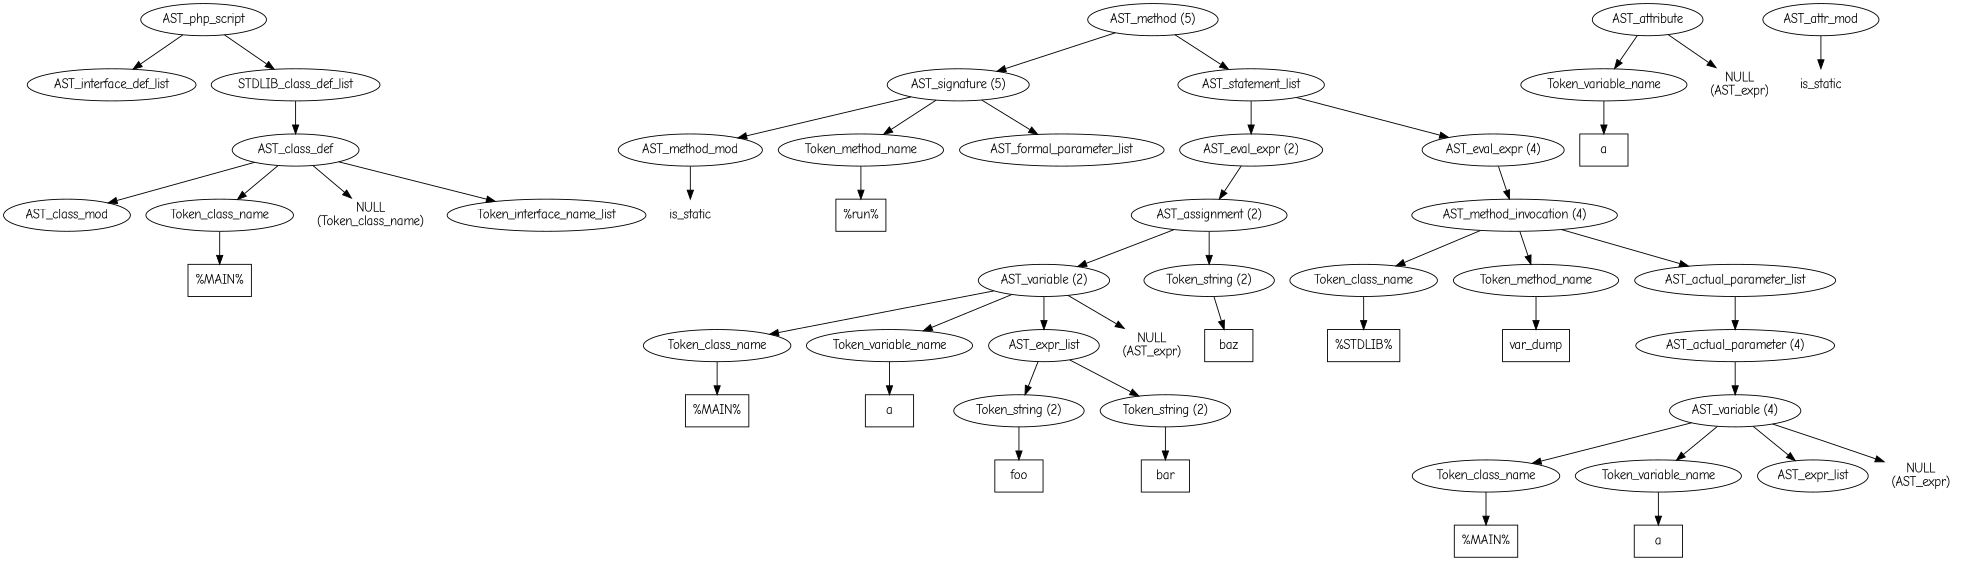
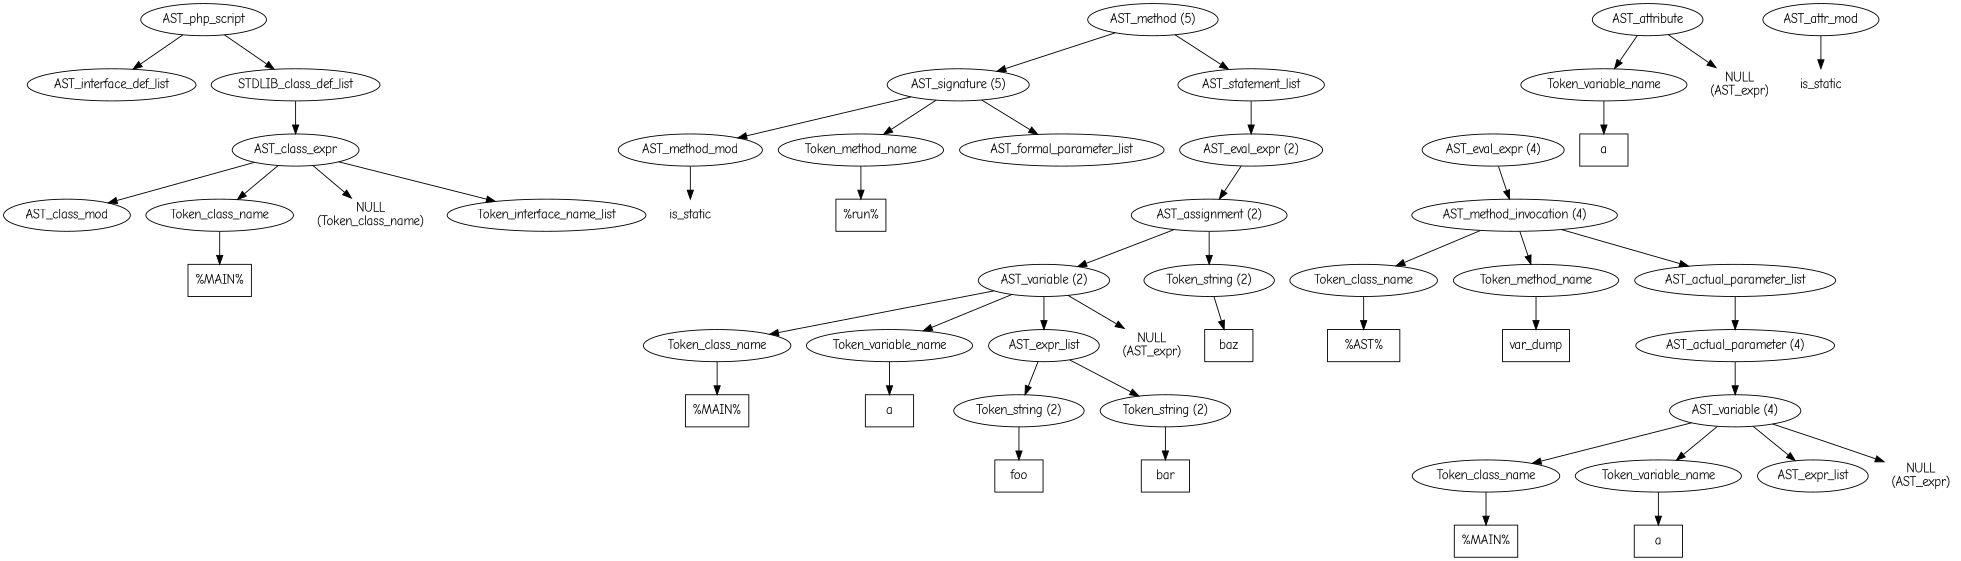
(1368, 116) -> none
(296, 150) -> (296, 150)
(1364, 346) -> (1364, 346)
